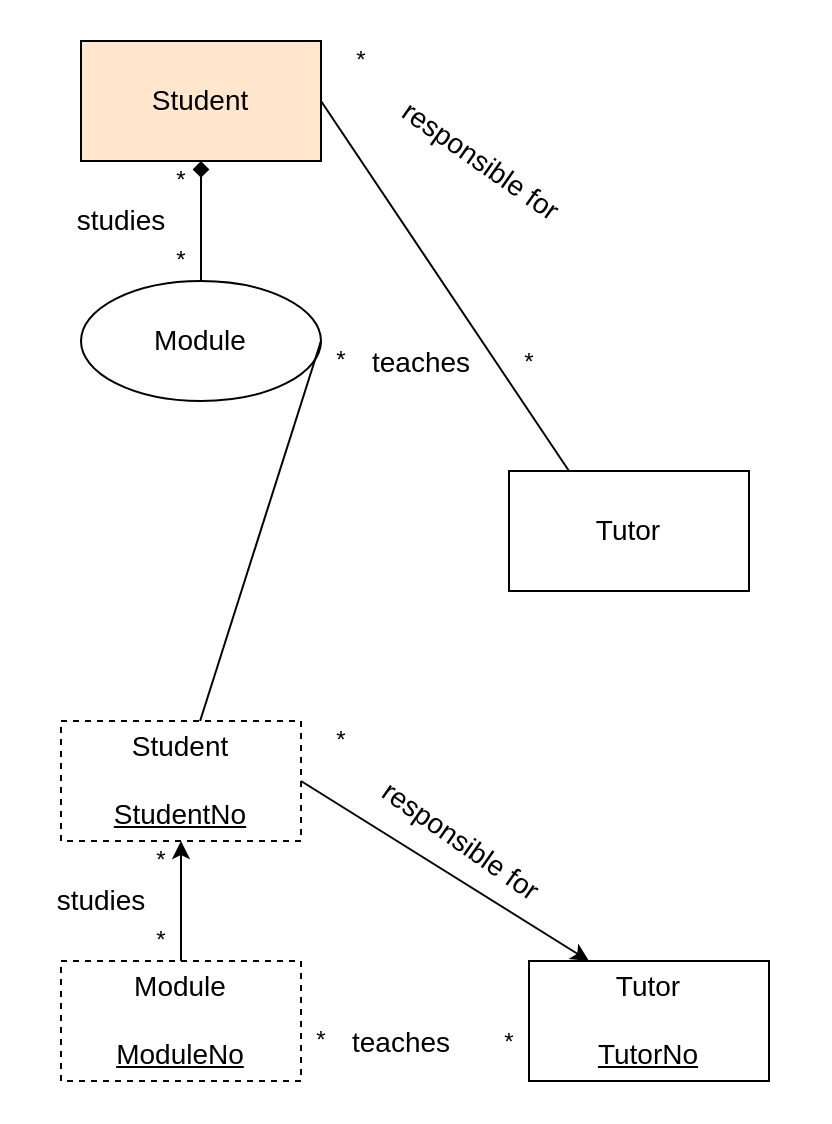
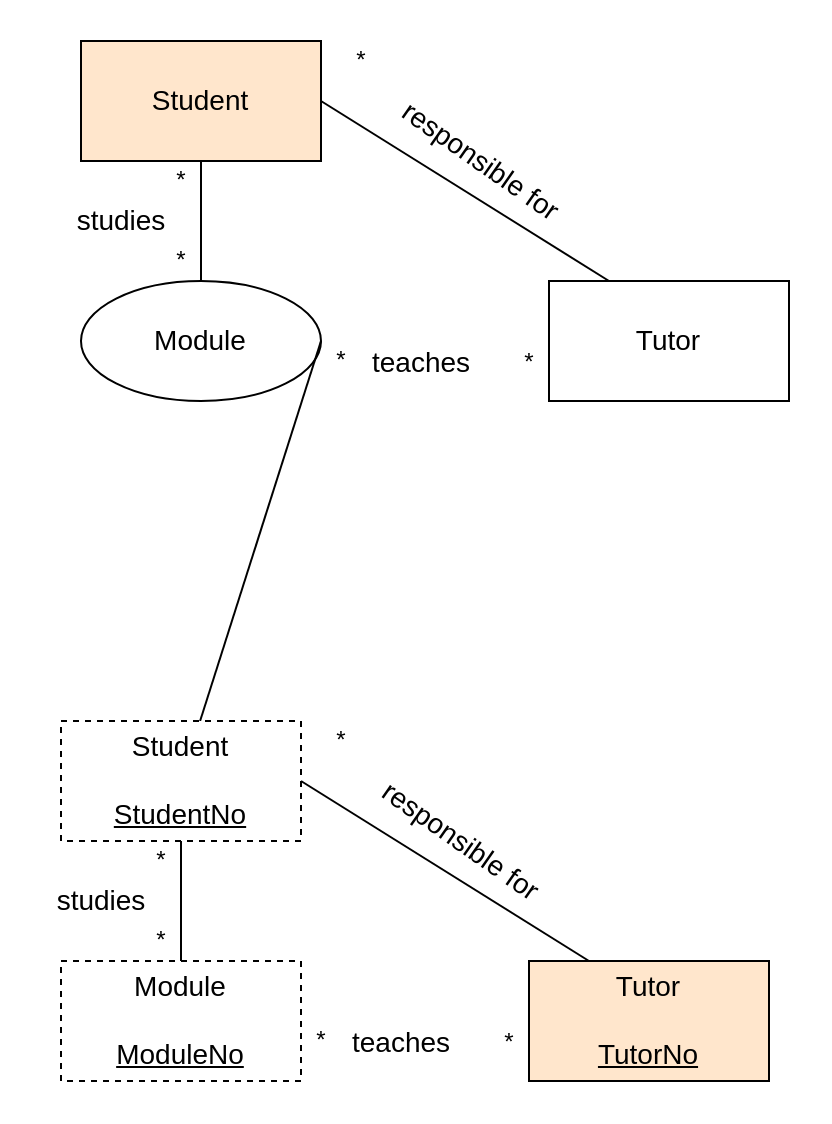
(201, 177) -> (201, 169)
(629, 531) -> (669, 341)
(181, 856) -> (181, 849)
(576, 953) -> (581, 956)
(649, 1021) -> (649, 1021)
